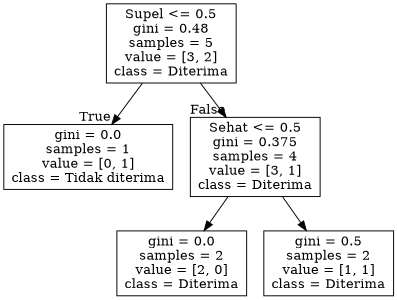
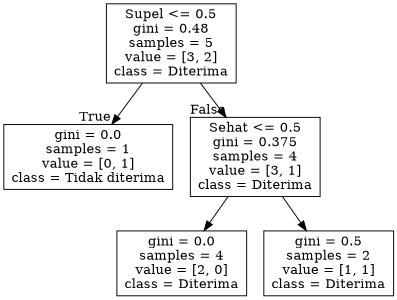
(182, 263) -> (182, 263)
